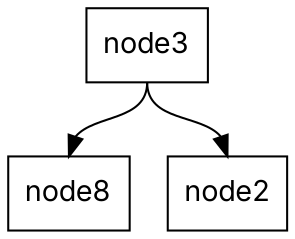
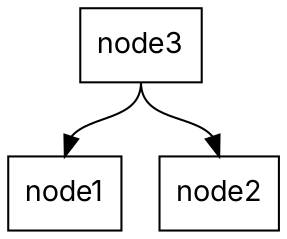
(69, 193) -> (65, 193)
